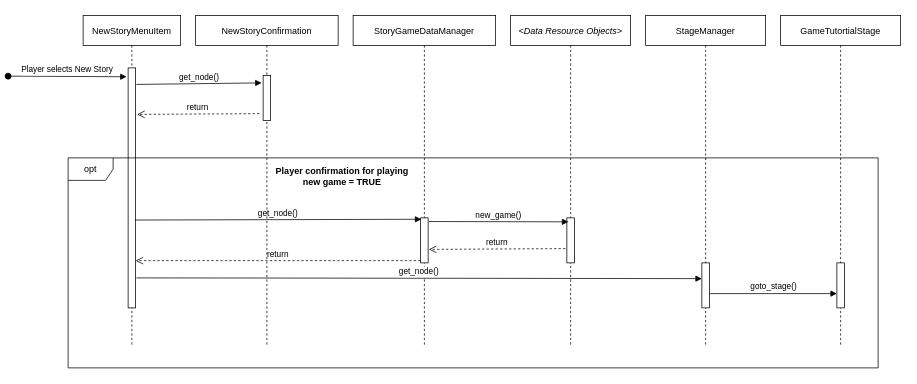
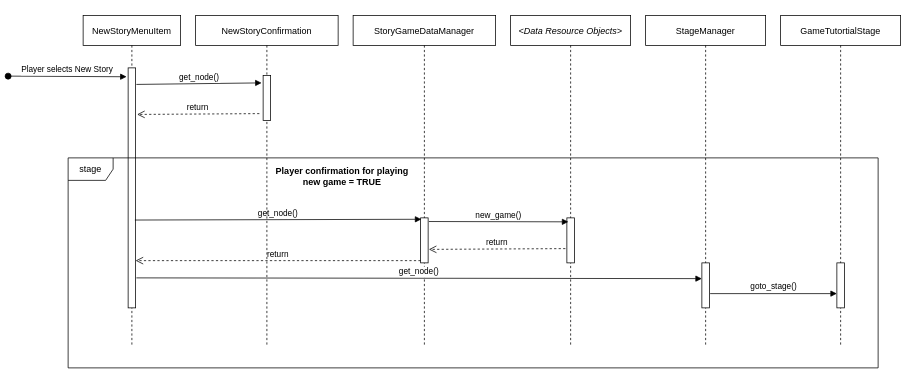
(90, 169) -> (90, 169)
